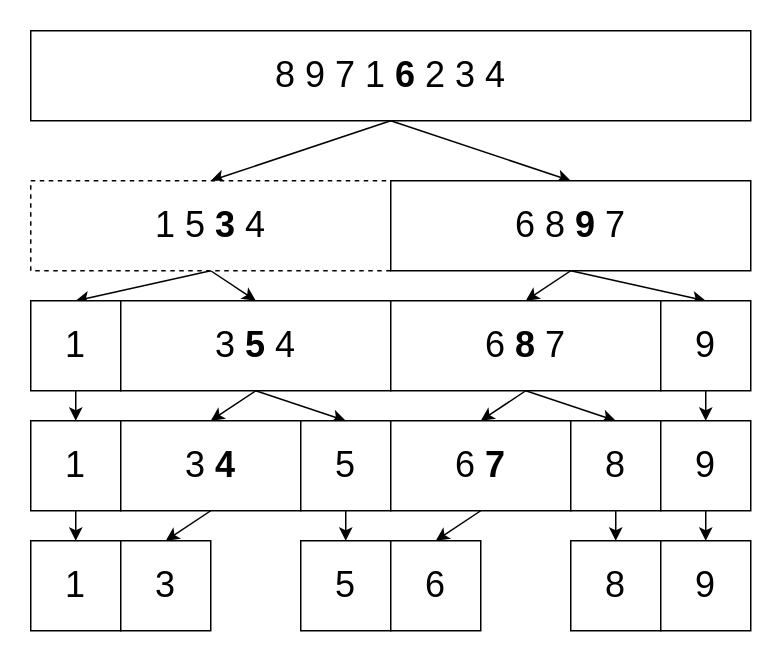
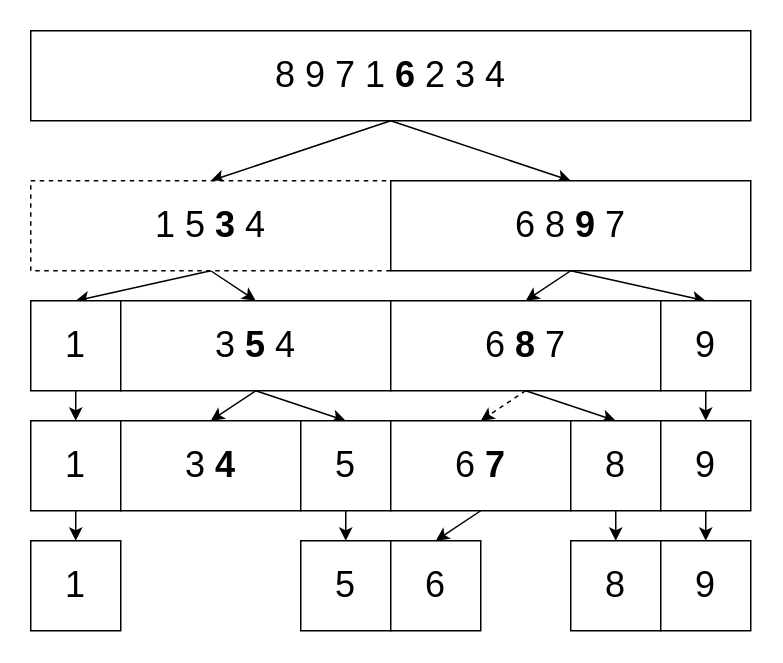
(506, 404) -> (506, 404)
(192, 523) -> none
(166, 586) -> none
